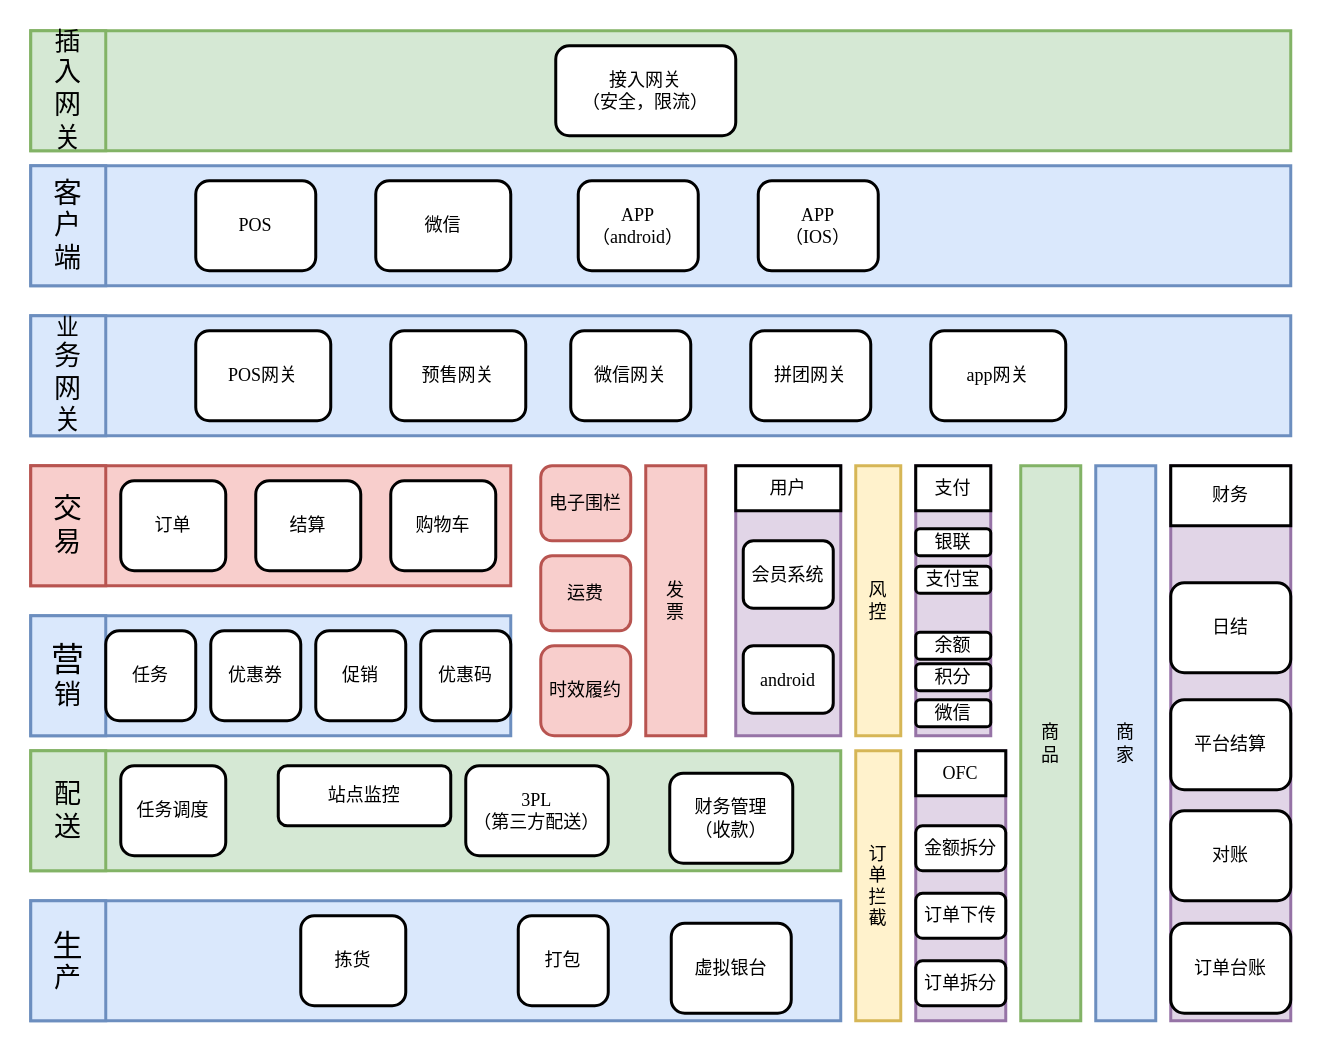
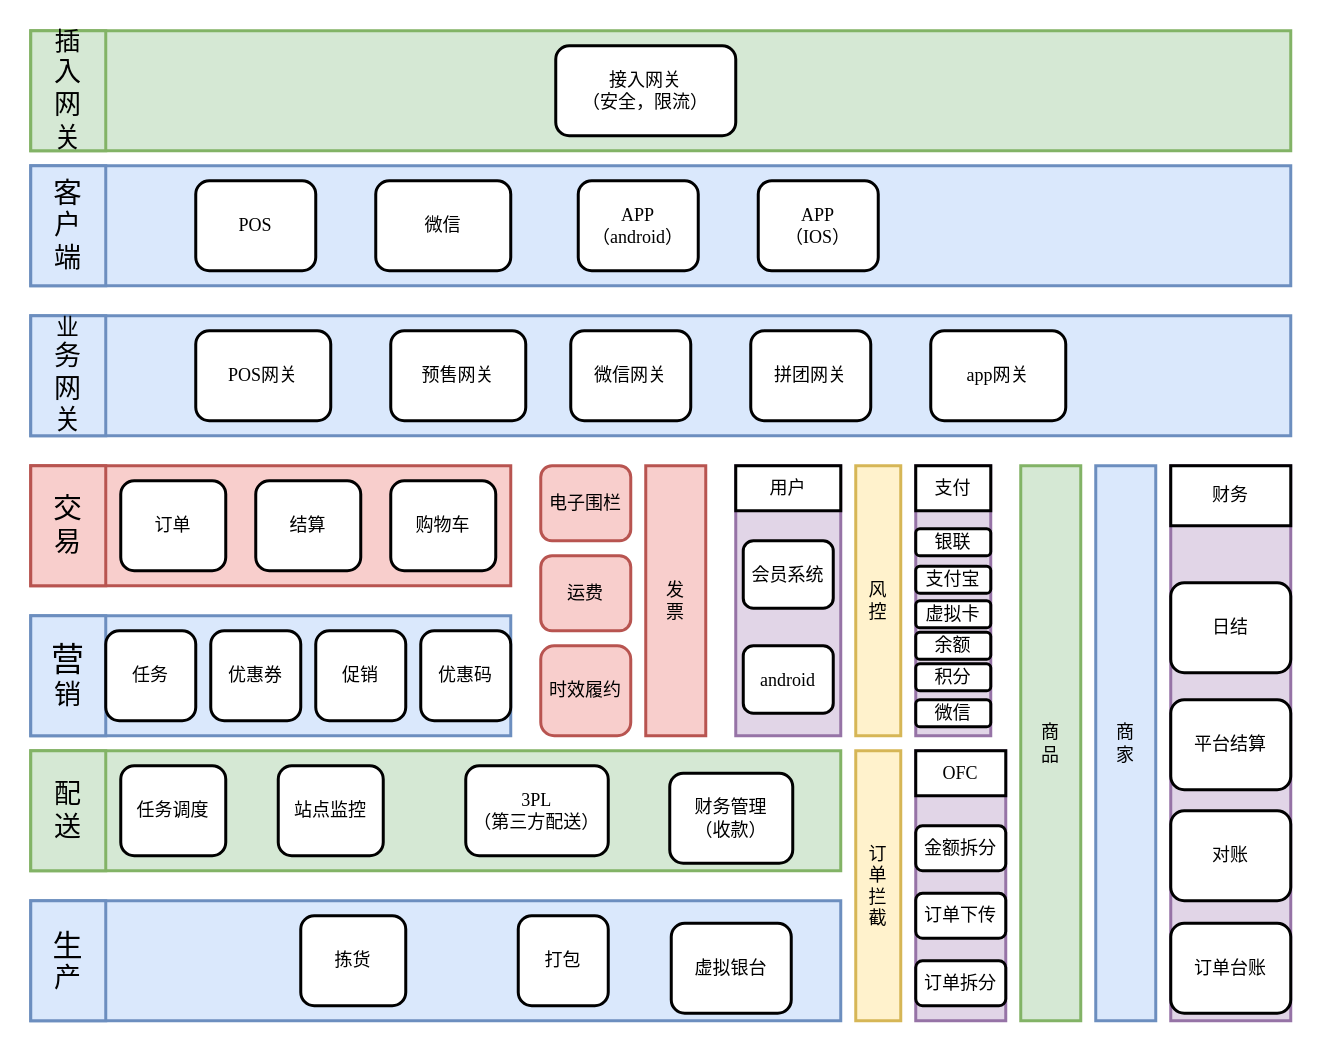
none -> (953, 614)
(365, 796) -> (331, 811)
